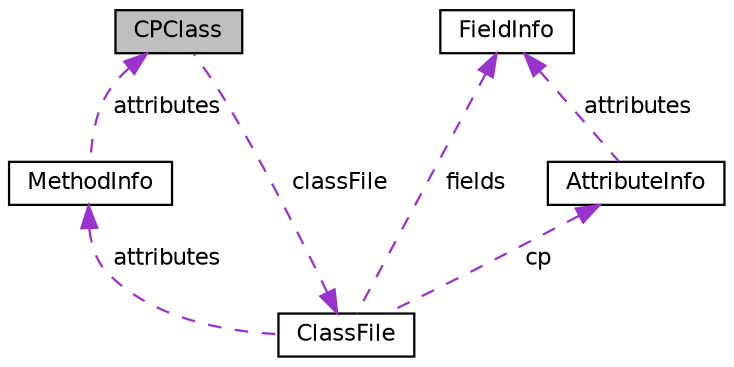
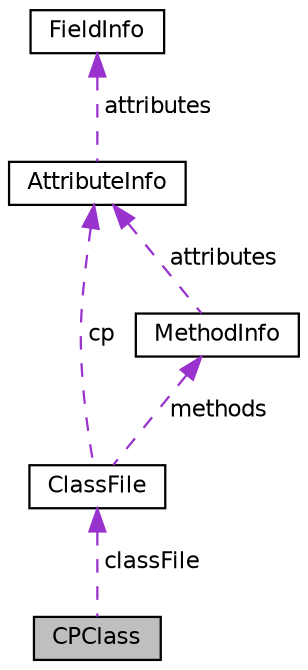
(99, 110) -> (165, 268)
(421, 194) -> none
(164, 259) -> (215, 411)
